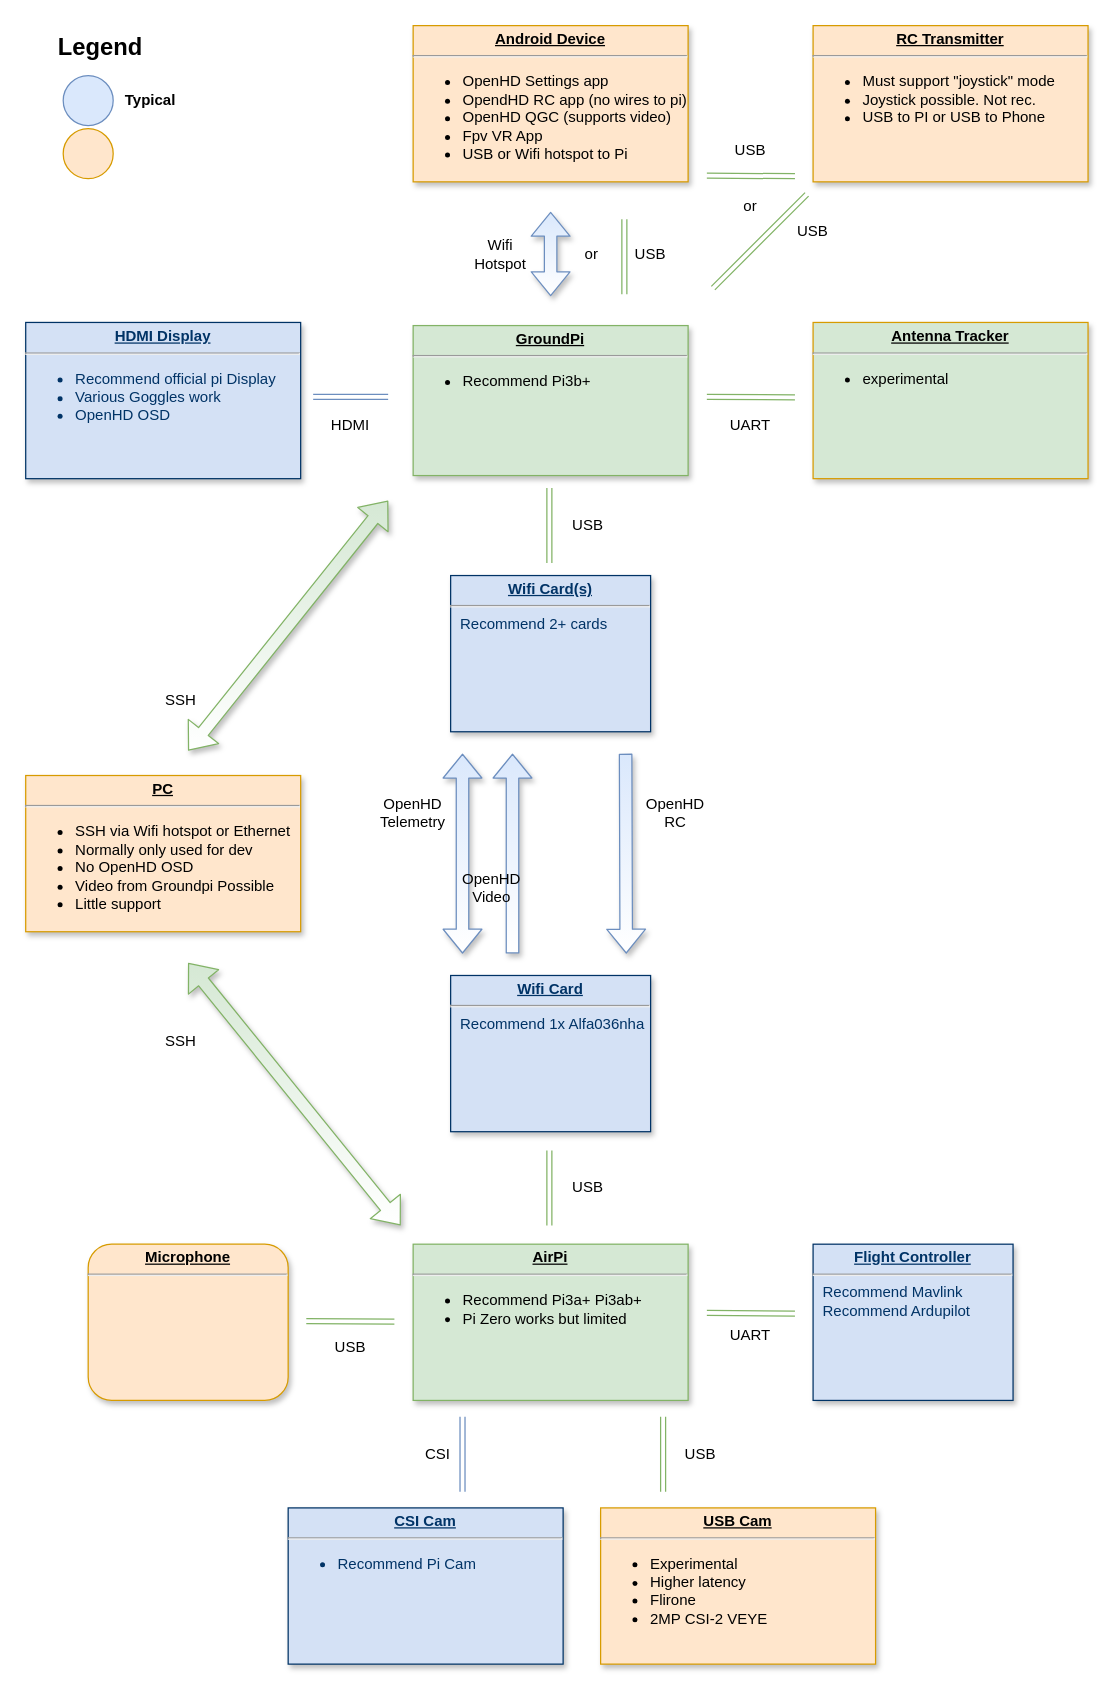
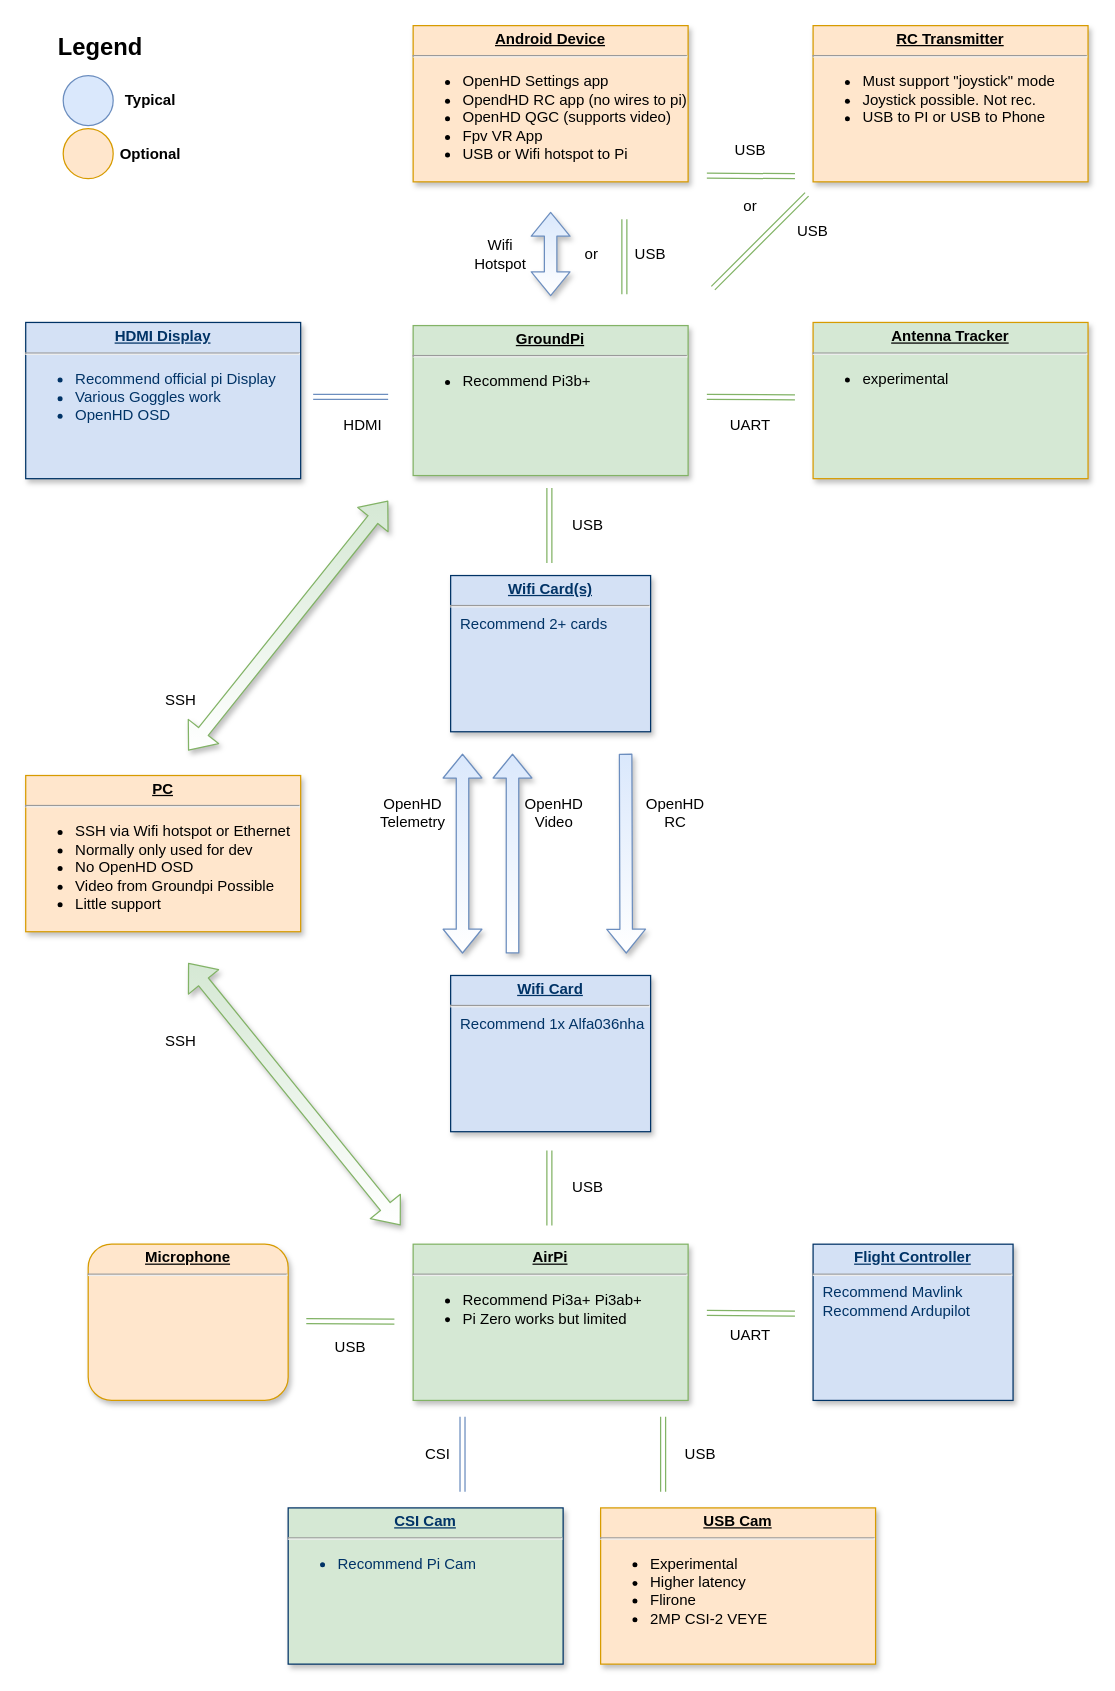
none -> (151, 154)
(351, 426) -> (363, 426)
(492, 888) -> (554, 813)
(426, 1586) -> (426, 1586)
